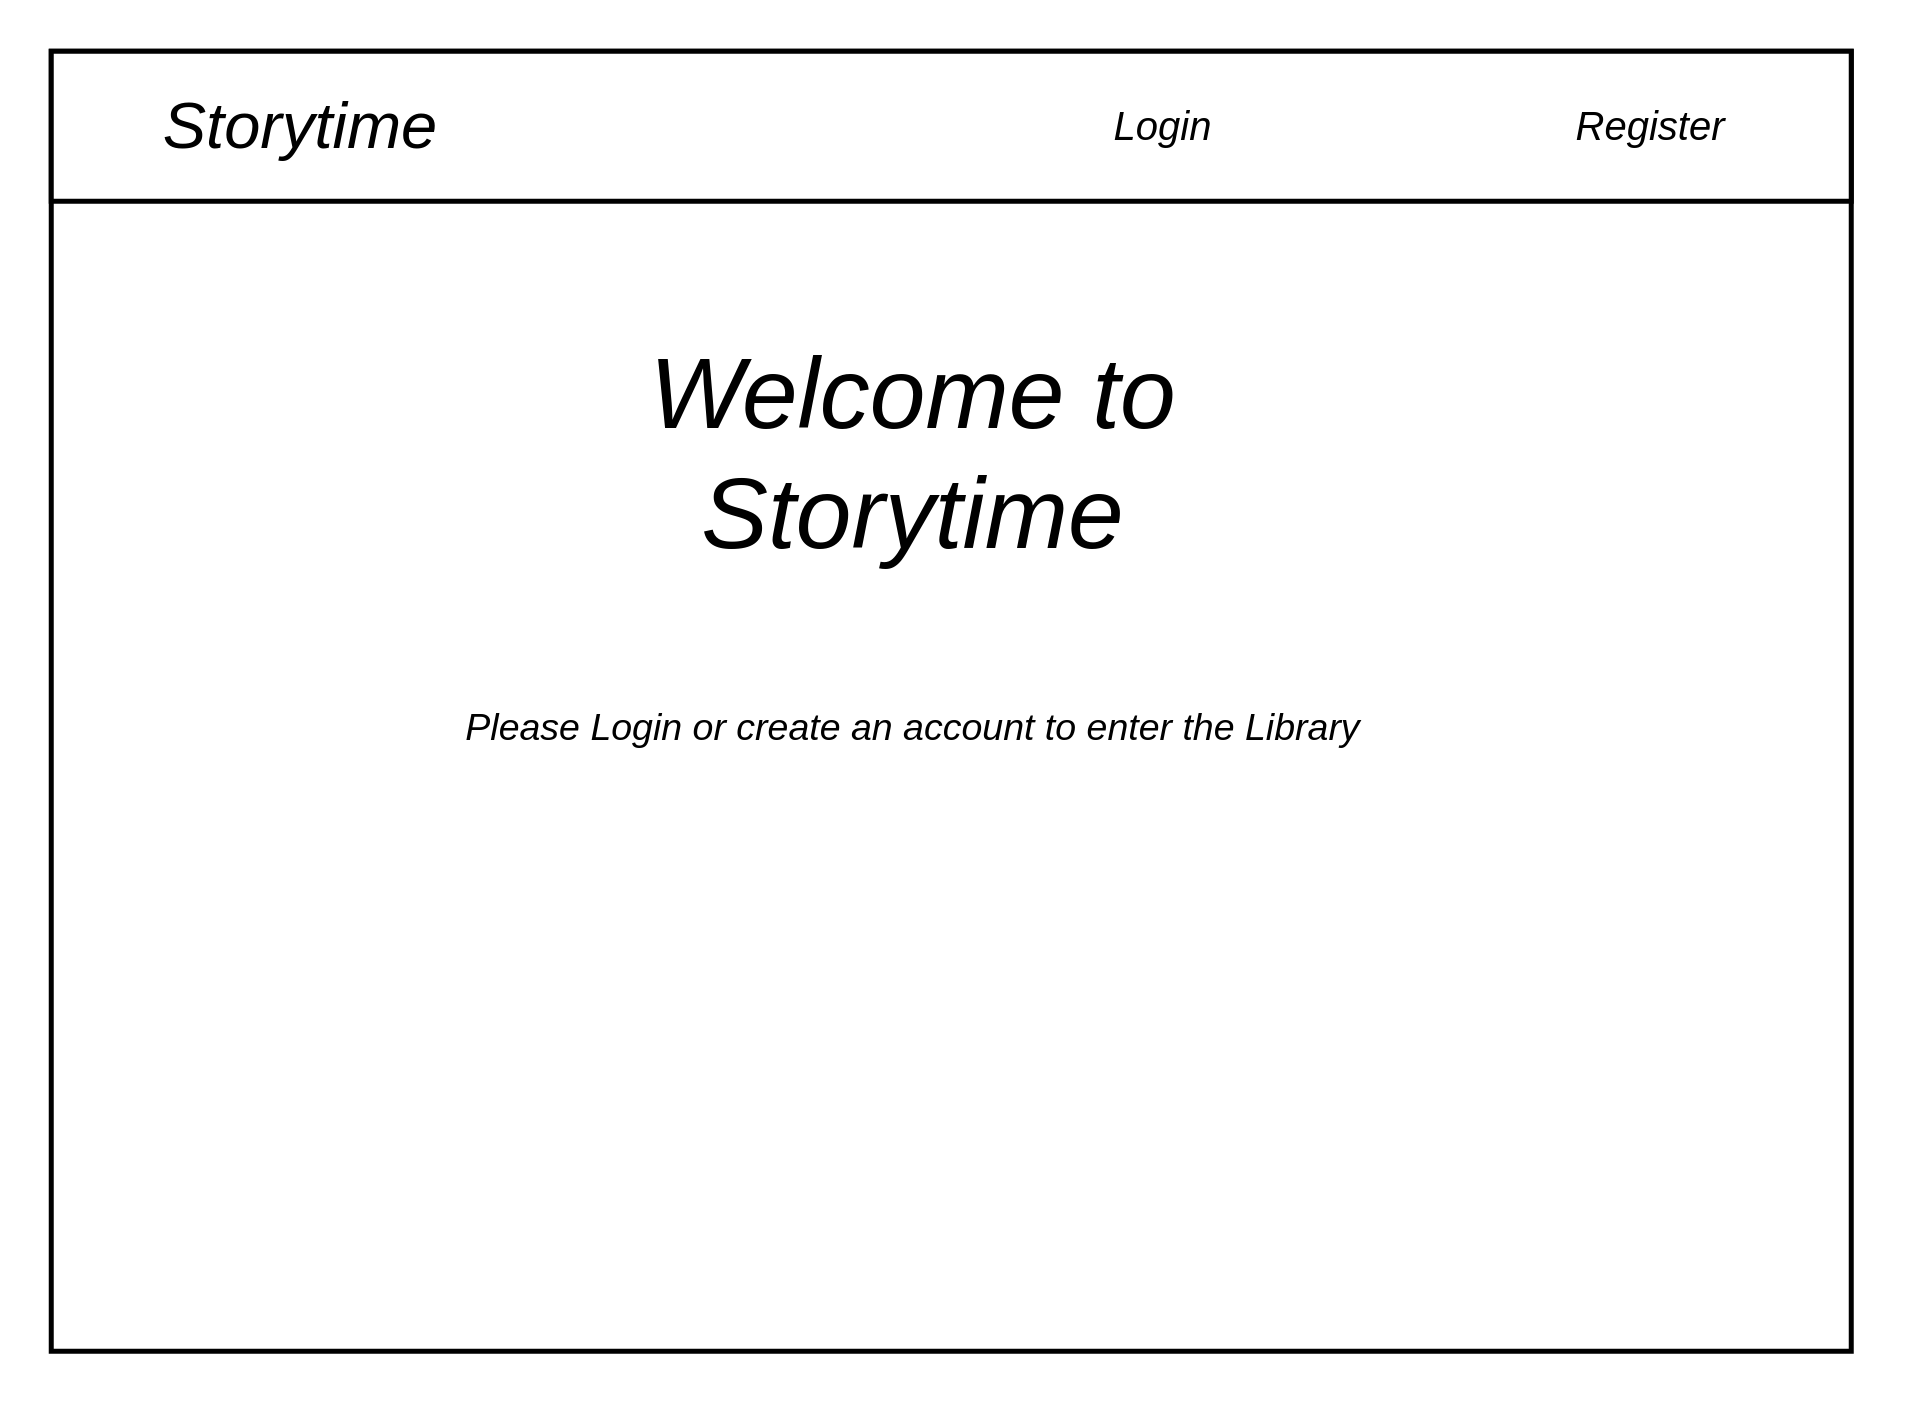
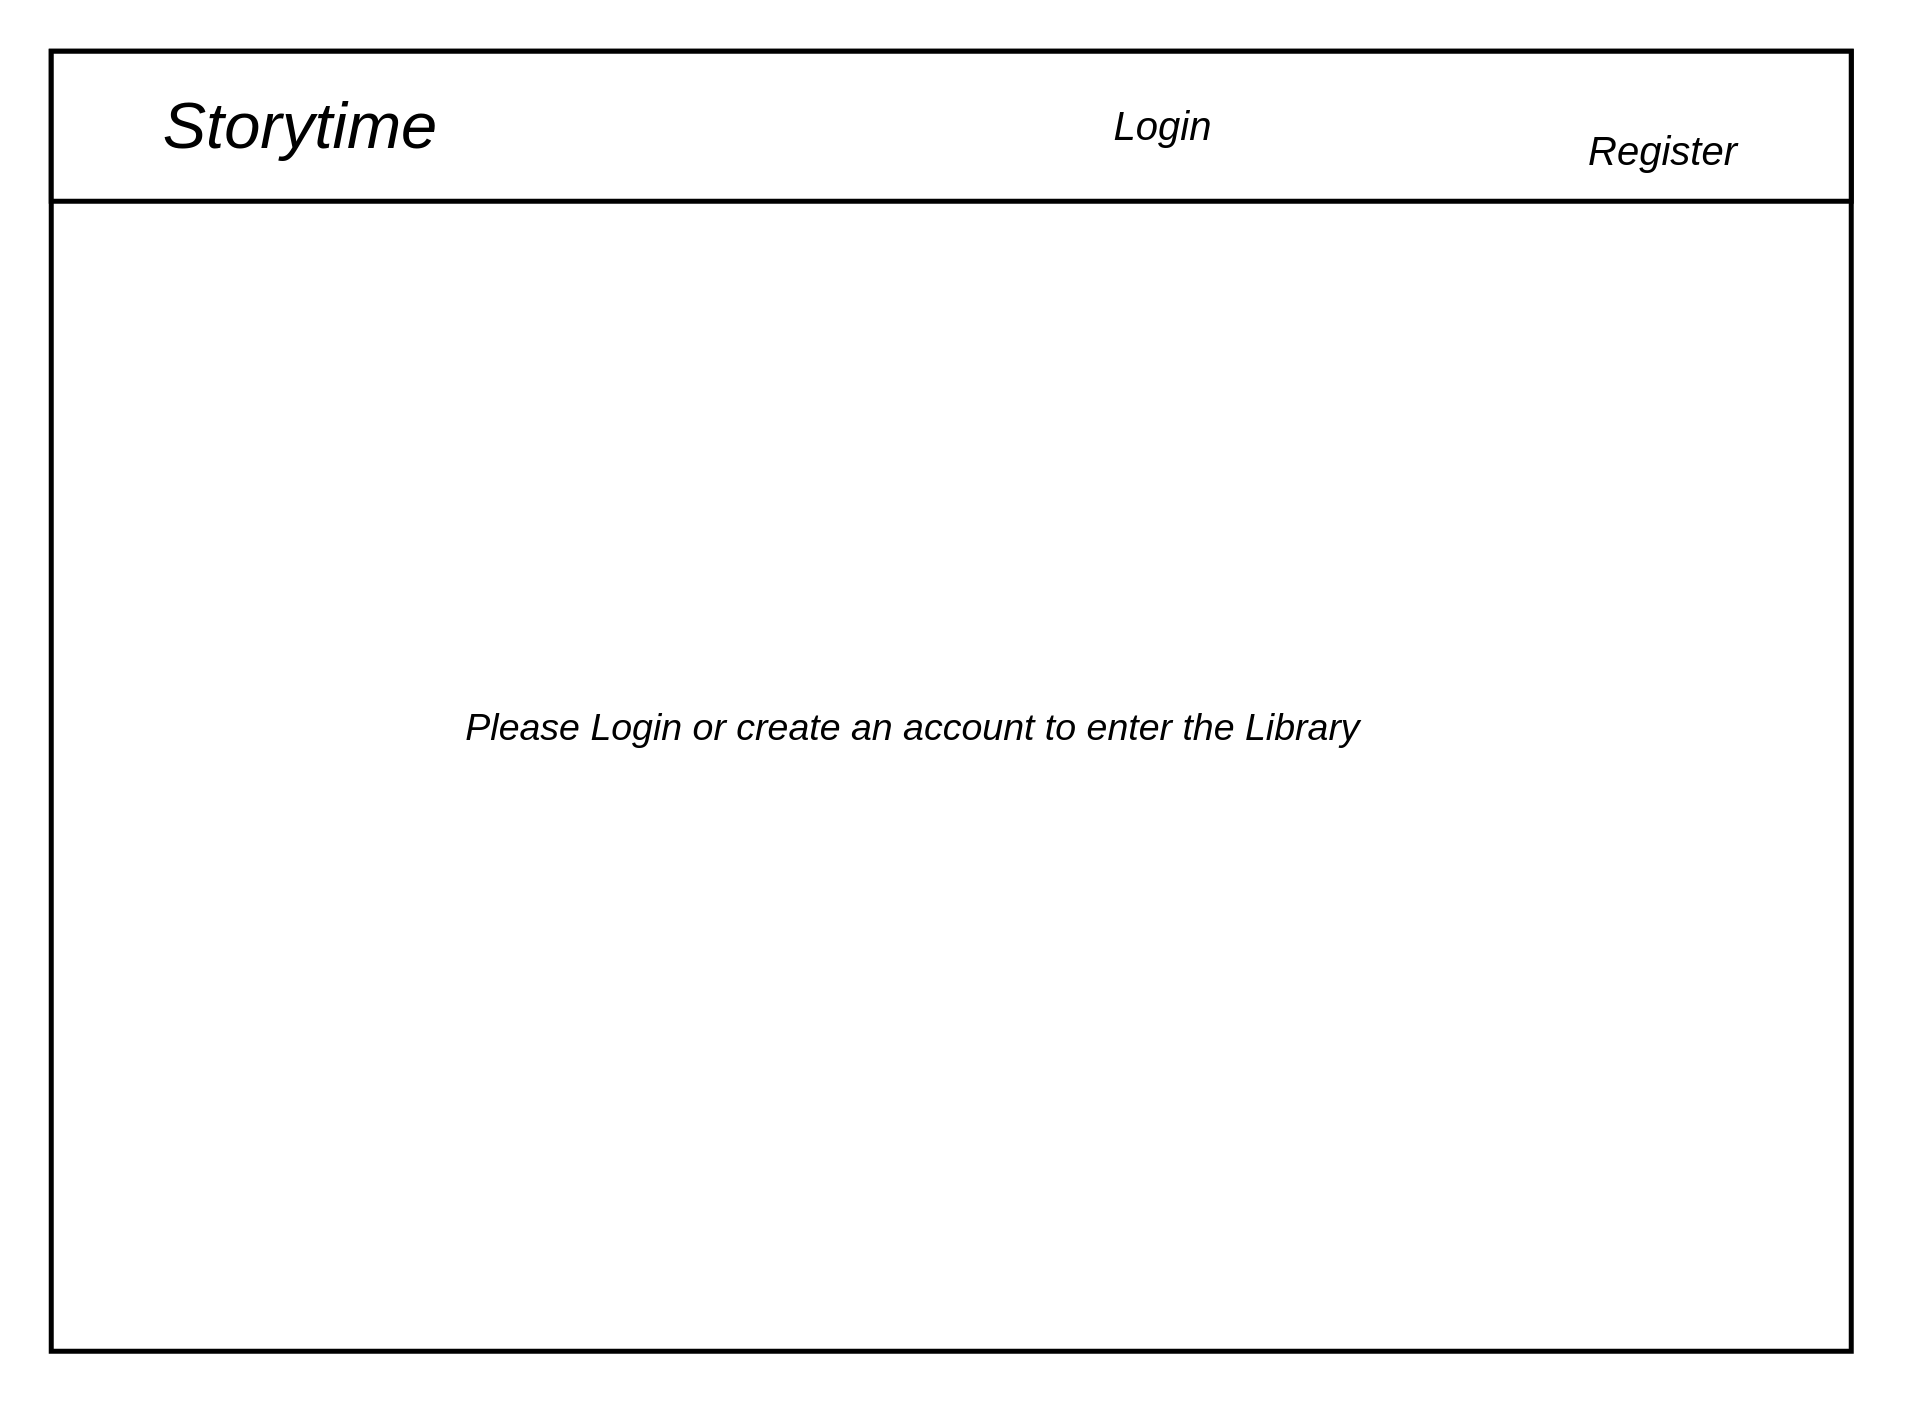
(1651, 126) -> (1664, 151)
(914, 451) -> none
